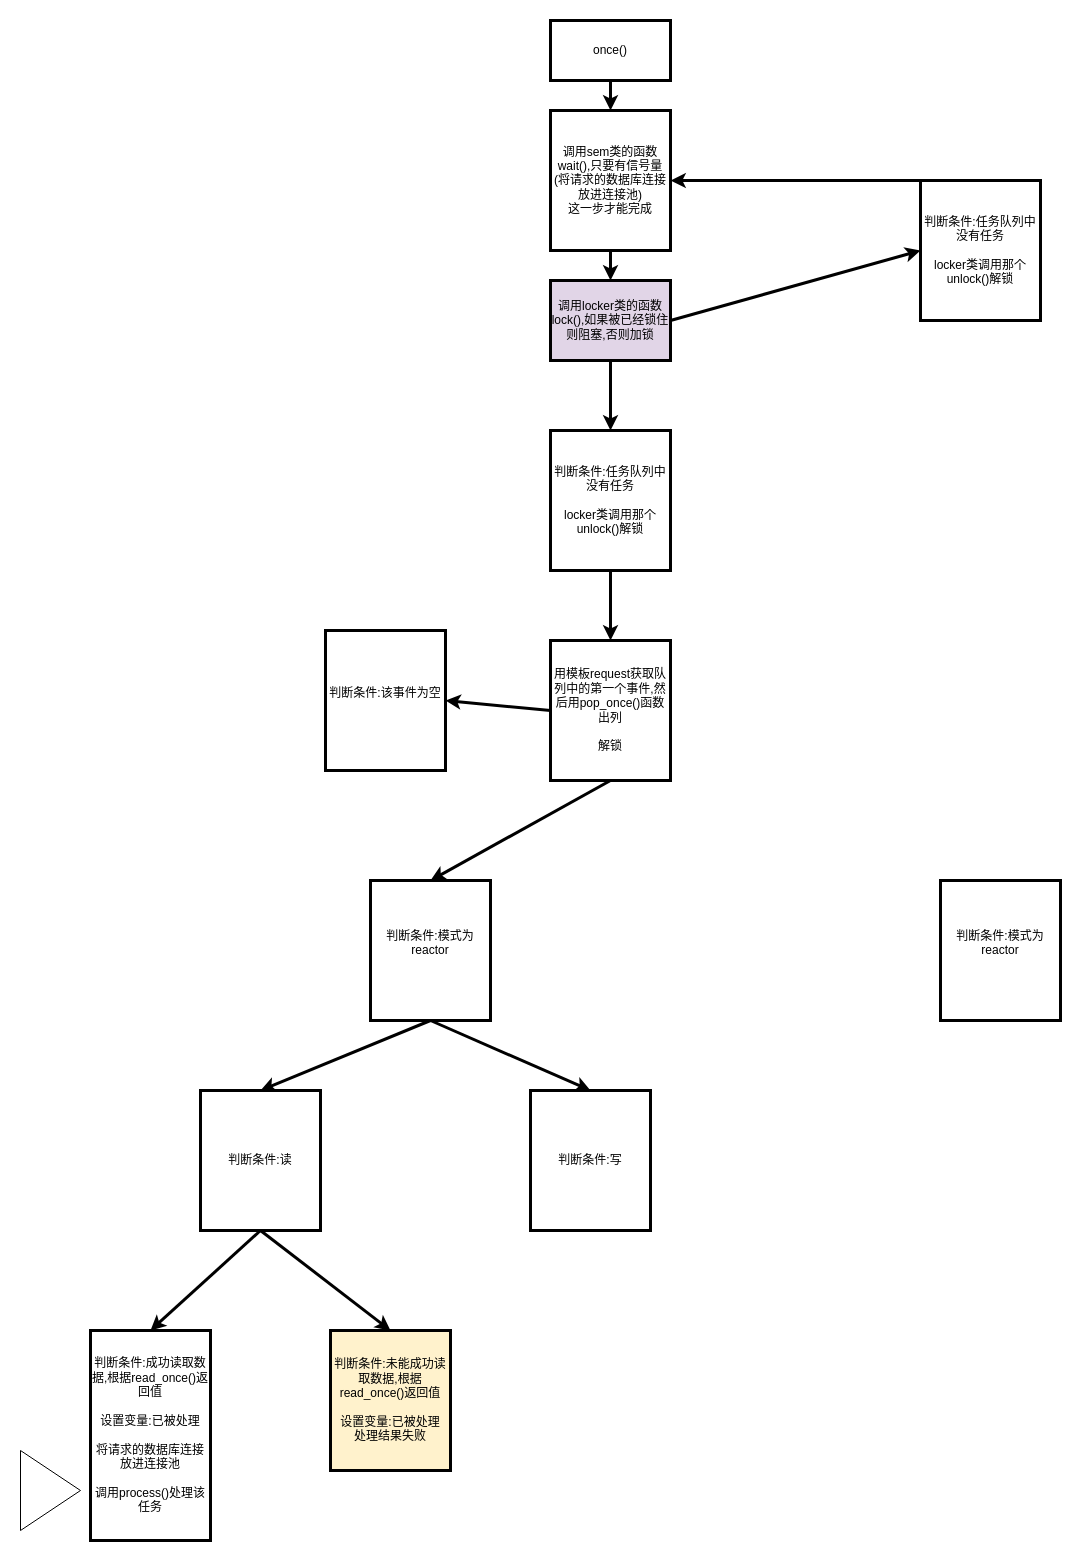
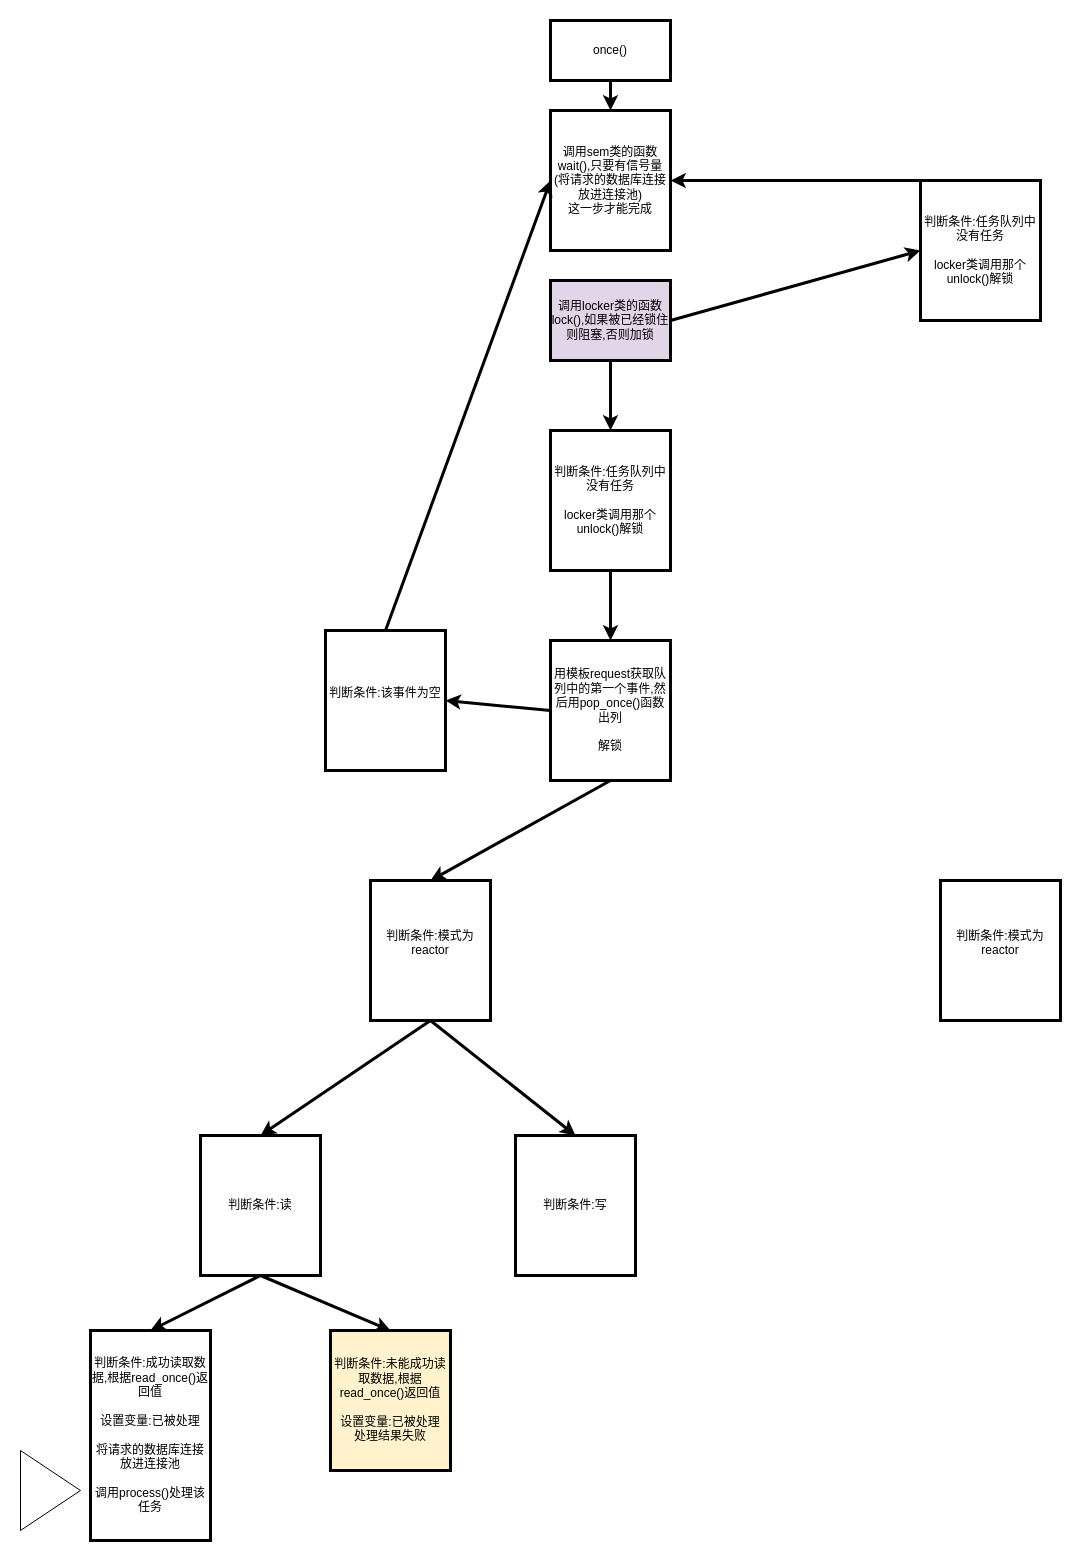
(611, 260) -> none
none -> (466, 411)
(261, 1161) -> (261, 1206)
(591, 1161) -> (576, 1206)
